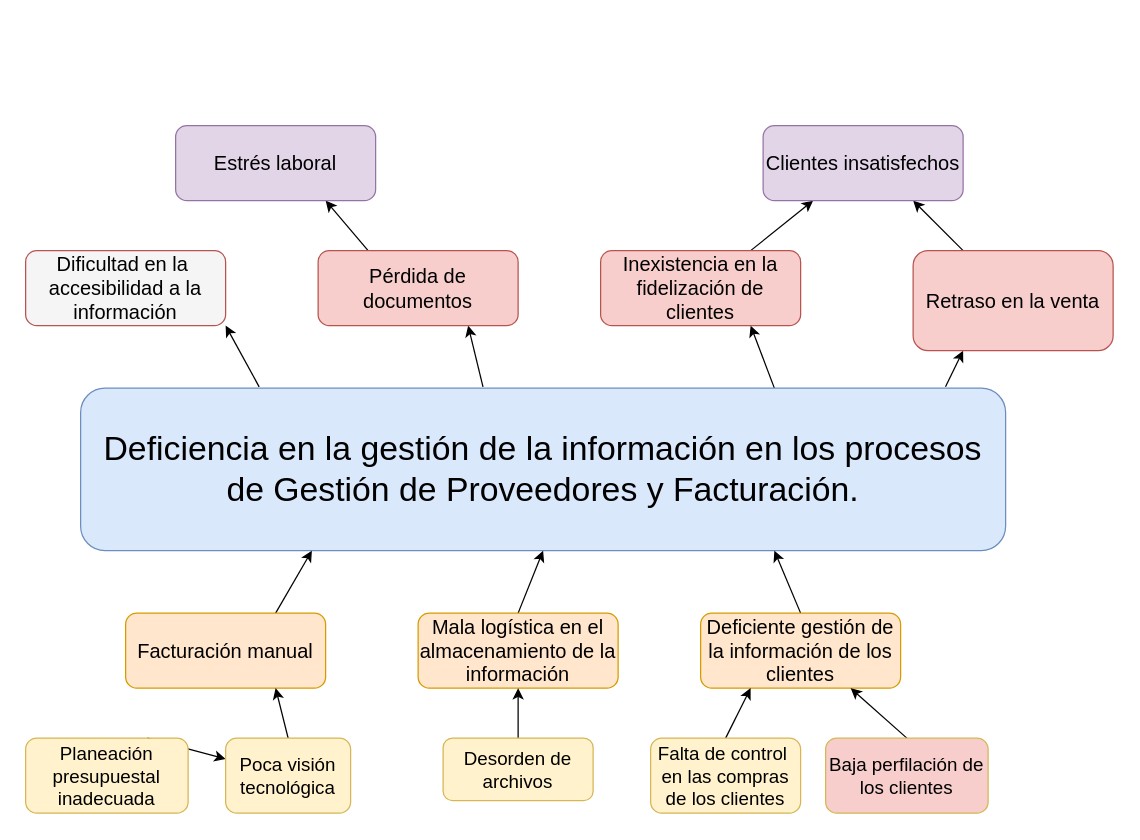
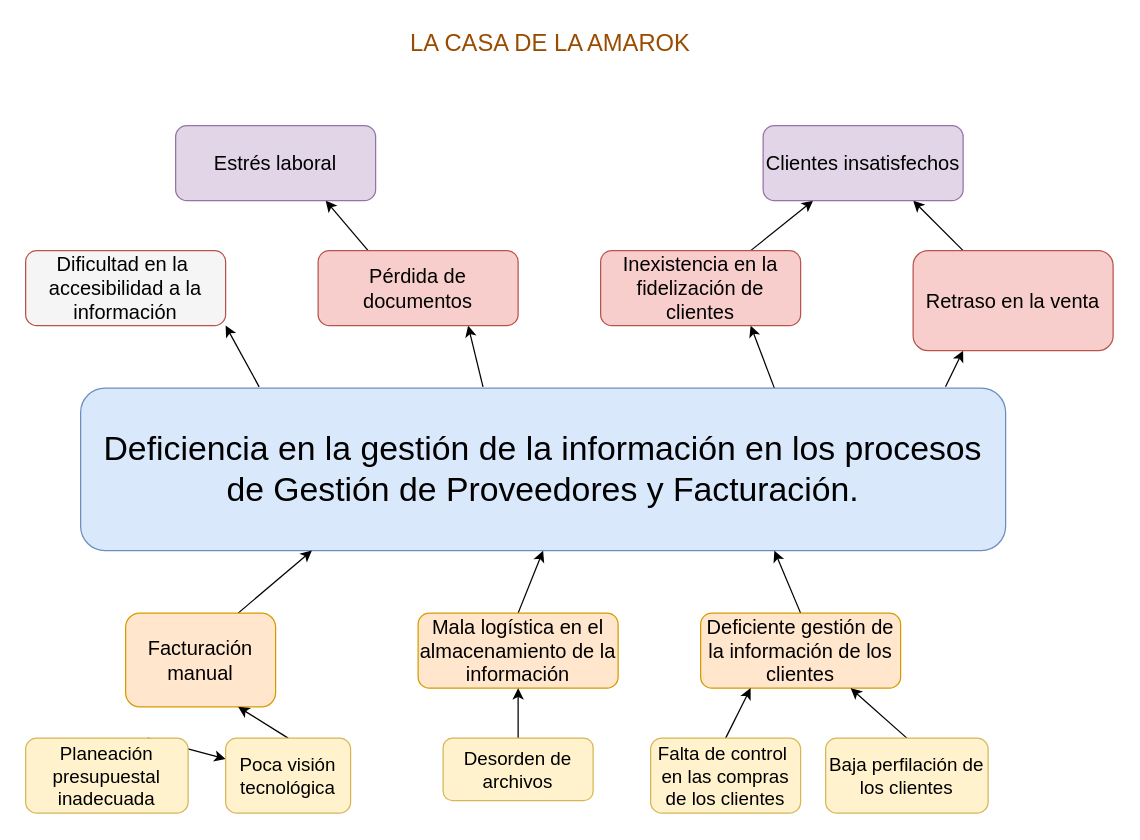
none -> (551, 44)
(226, 651) -> (201, 660)
(907, 776) -> (907, 776)
